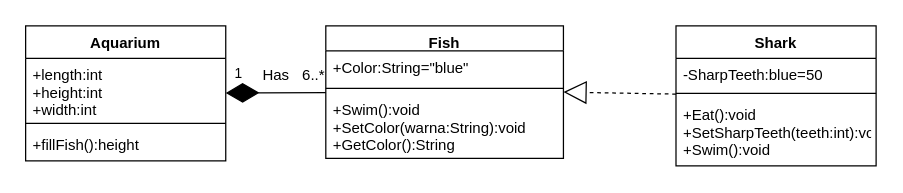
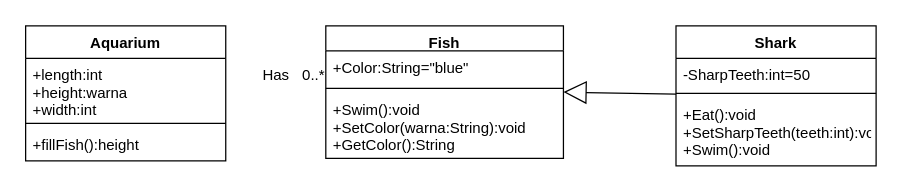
(73, 75) -> (73, 75)
(758, 75) -> (754, 75)
(314, 76) -> (314, 76)
(290, 92) -> none
(629, 93) -> (629, 93)
